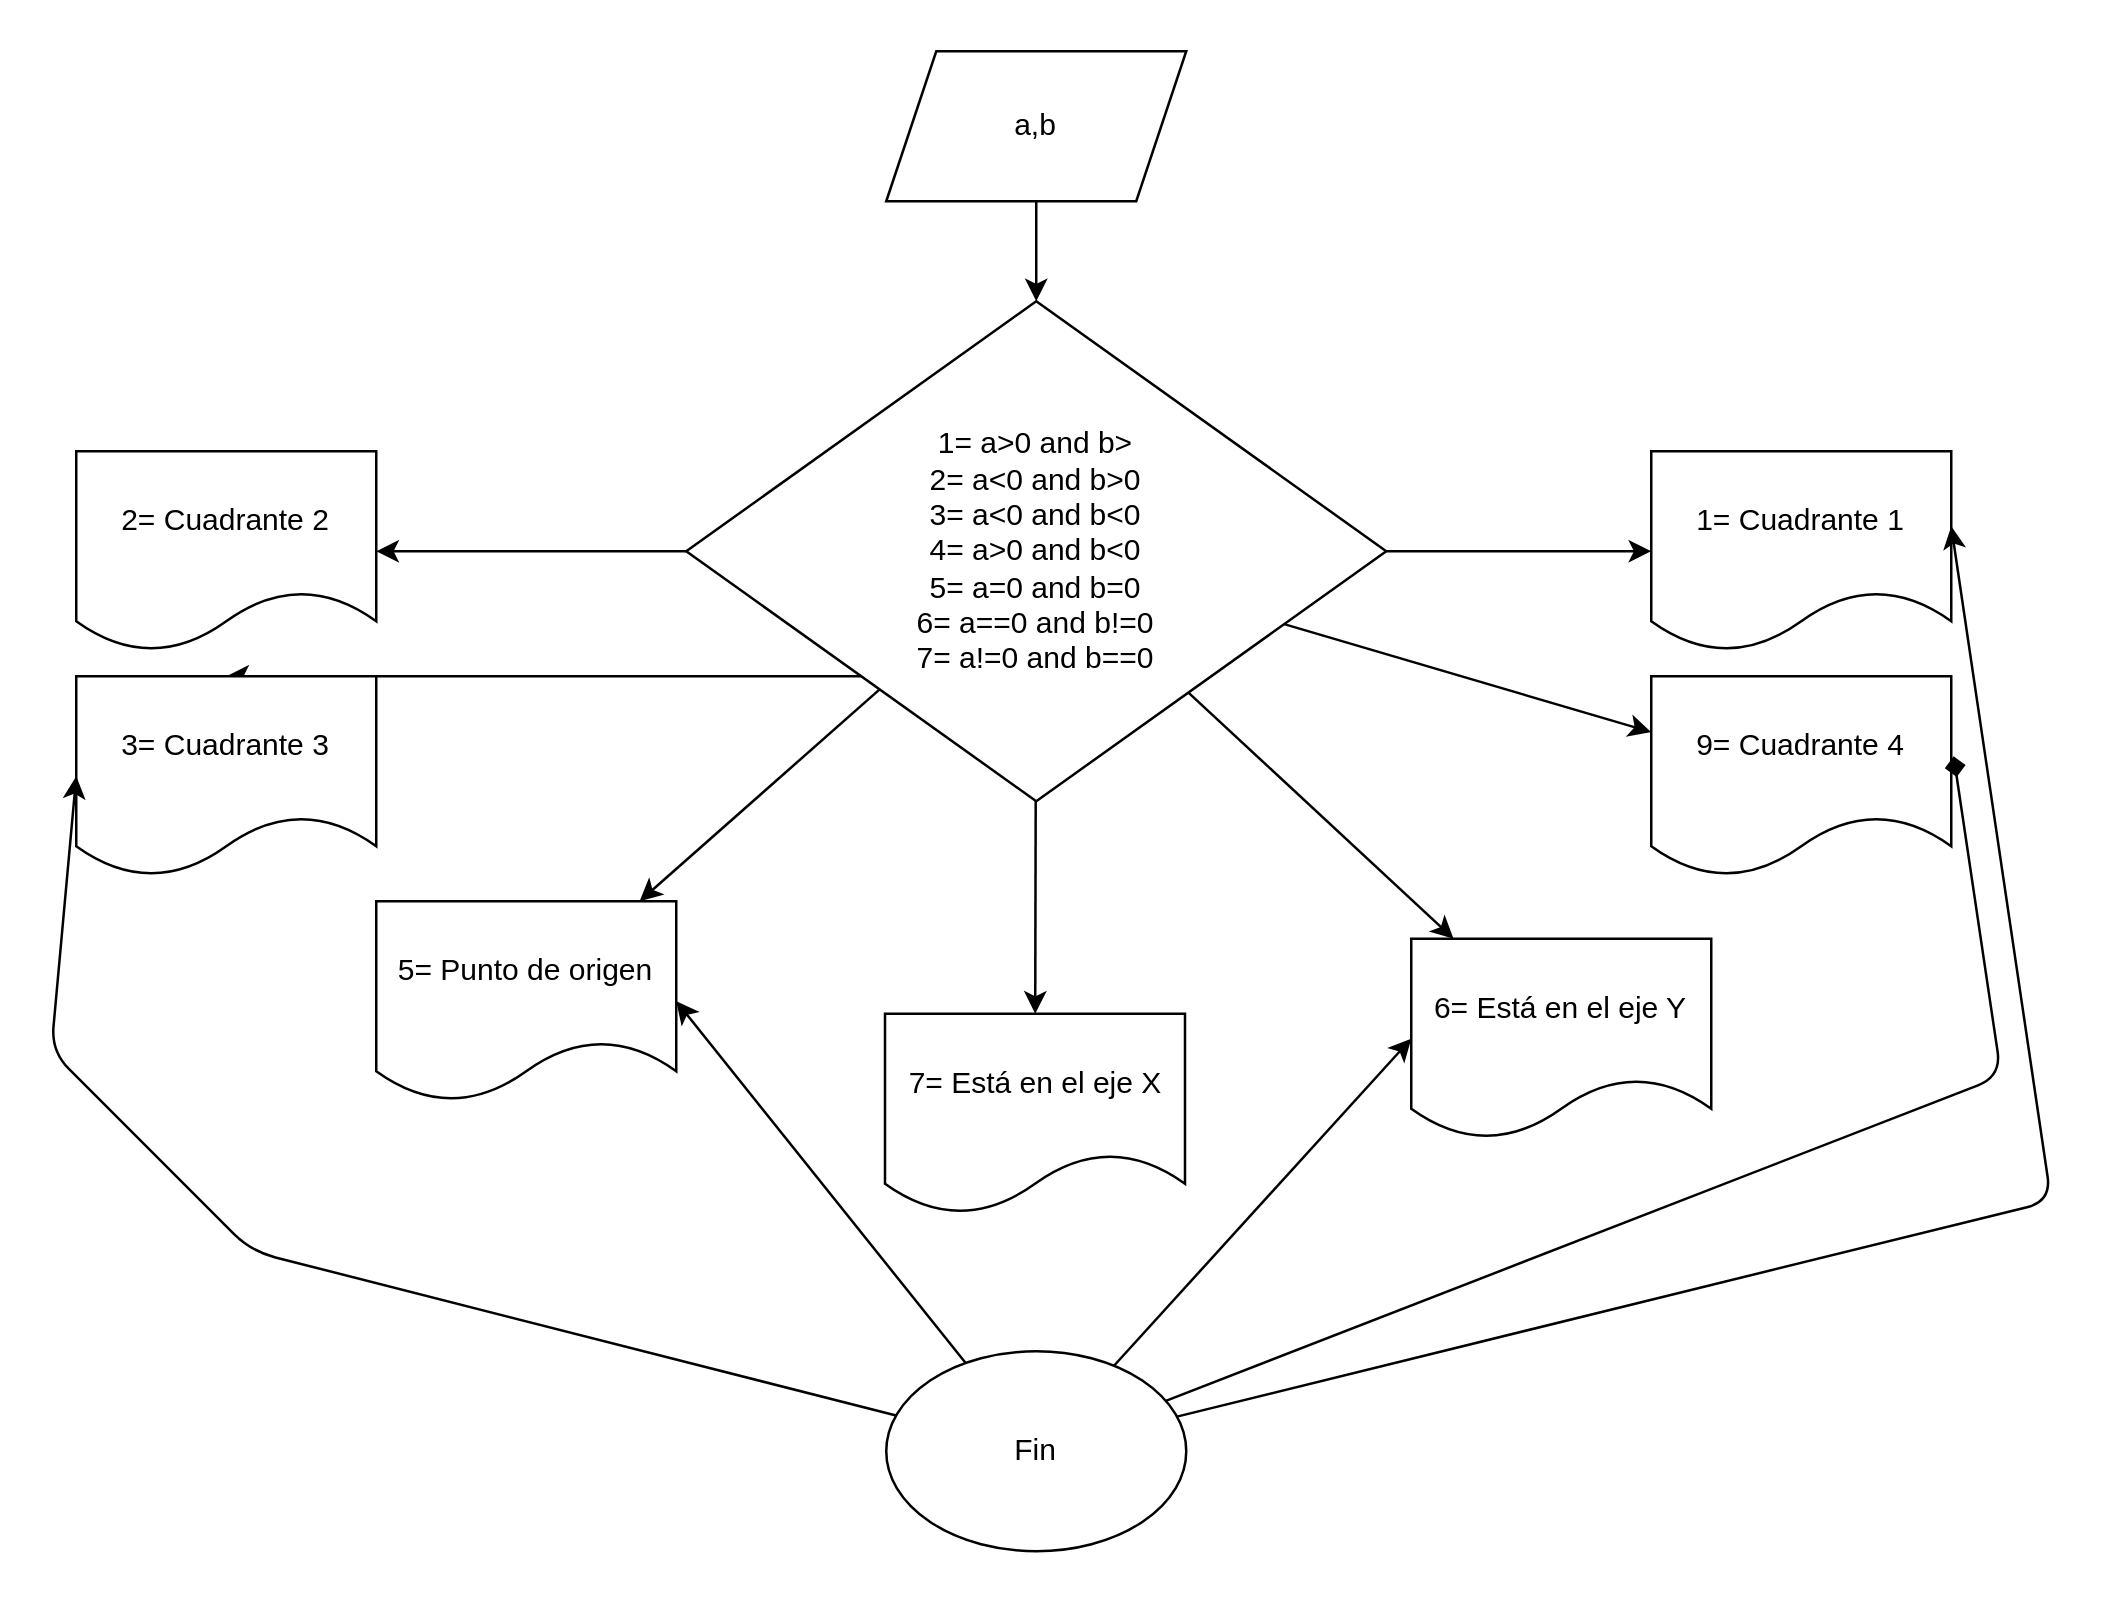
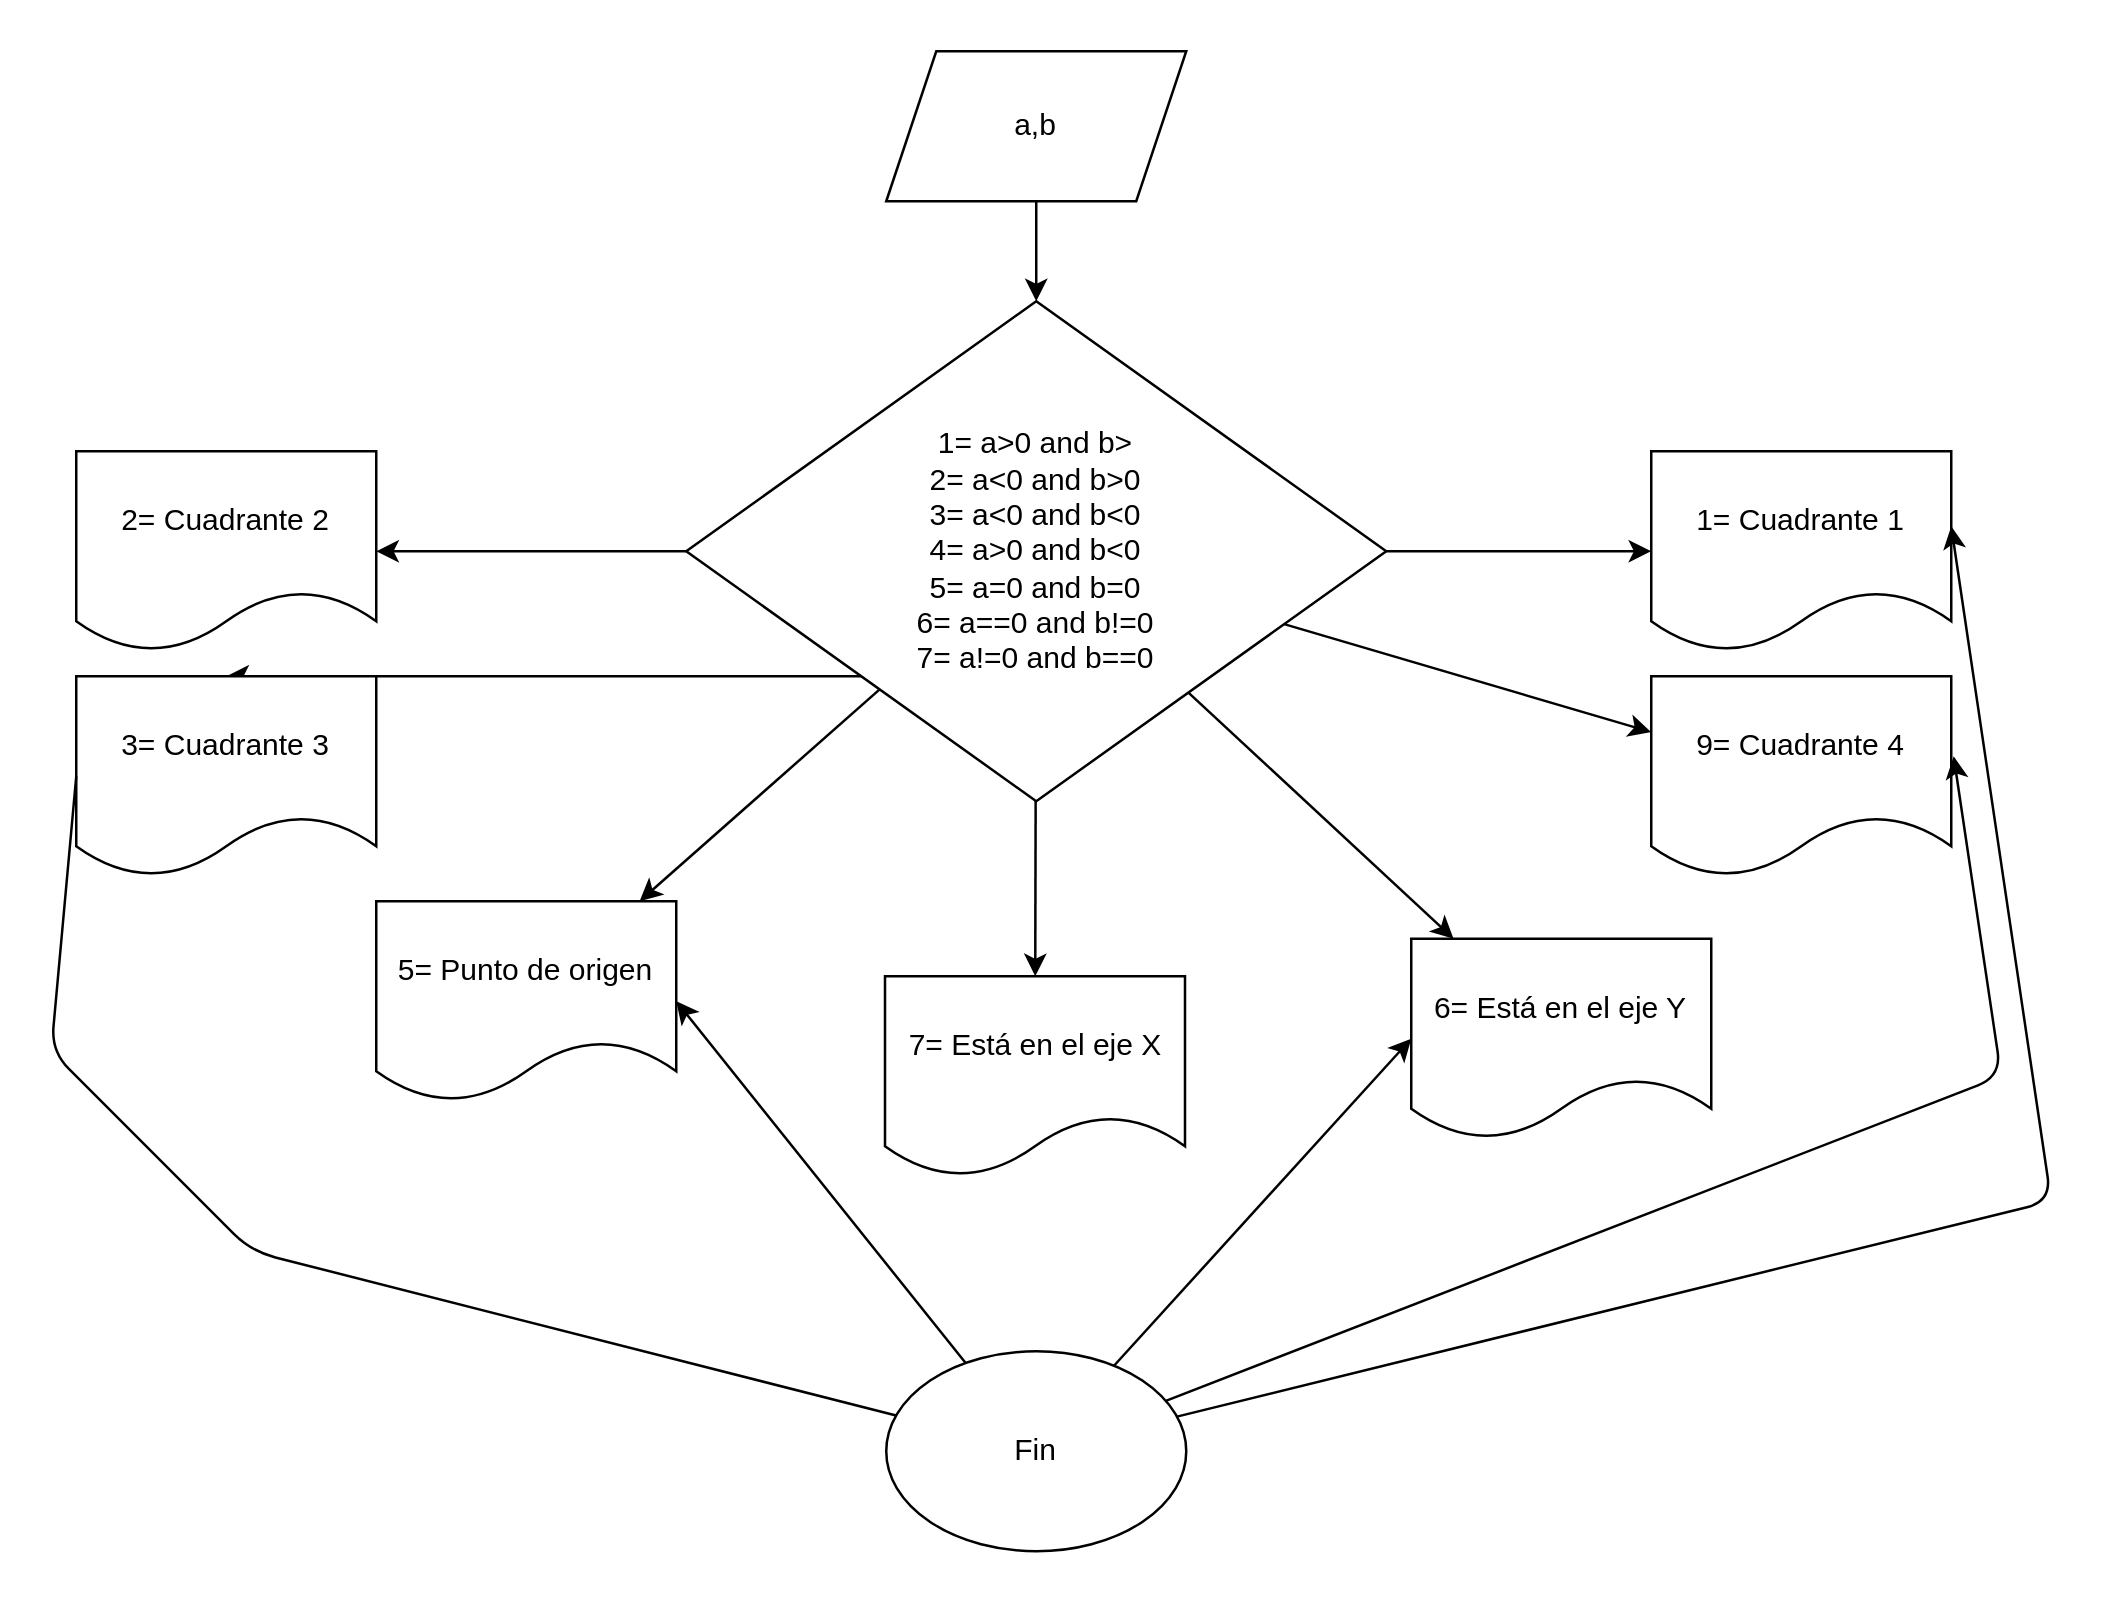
(1957, 776) -> (1956, 774)
(75, 794) -> (75, 786)
(1035, 1114) -> (1035, 1076)
